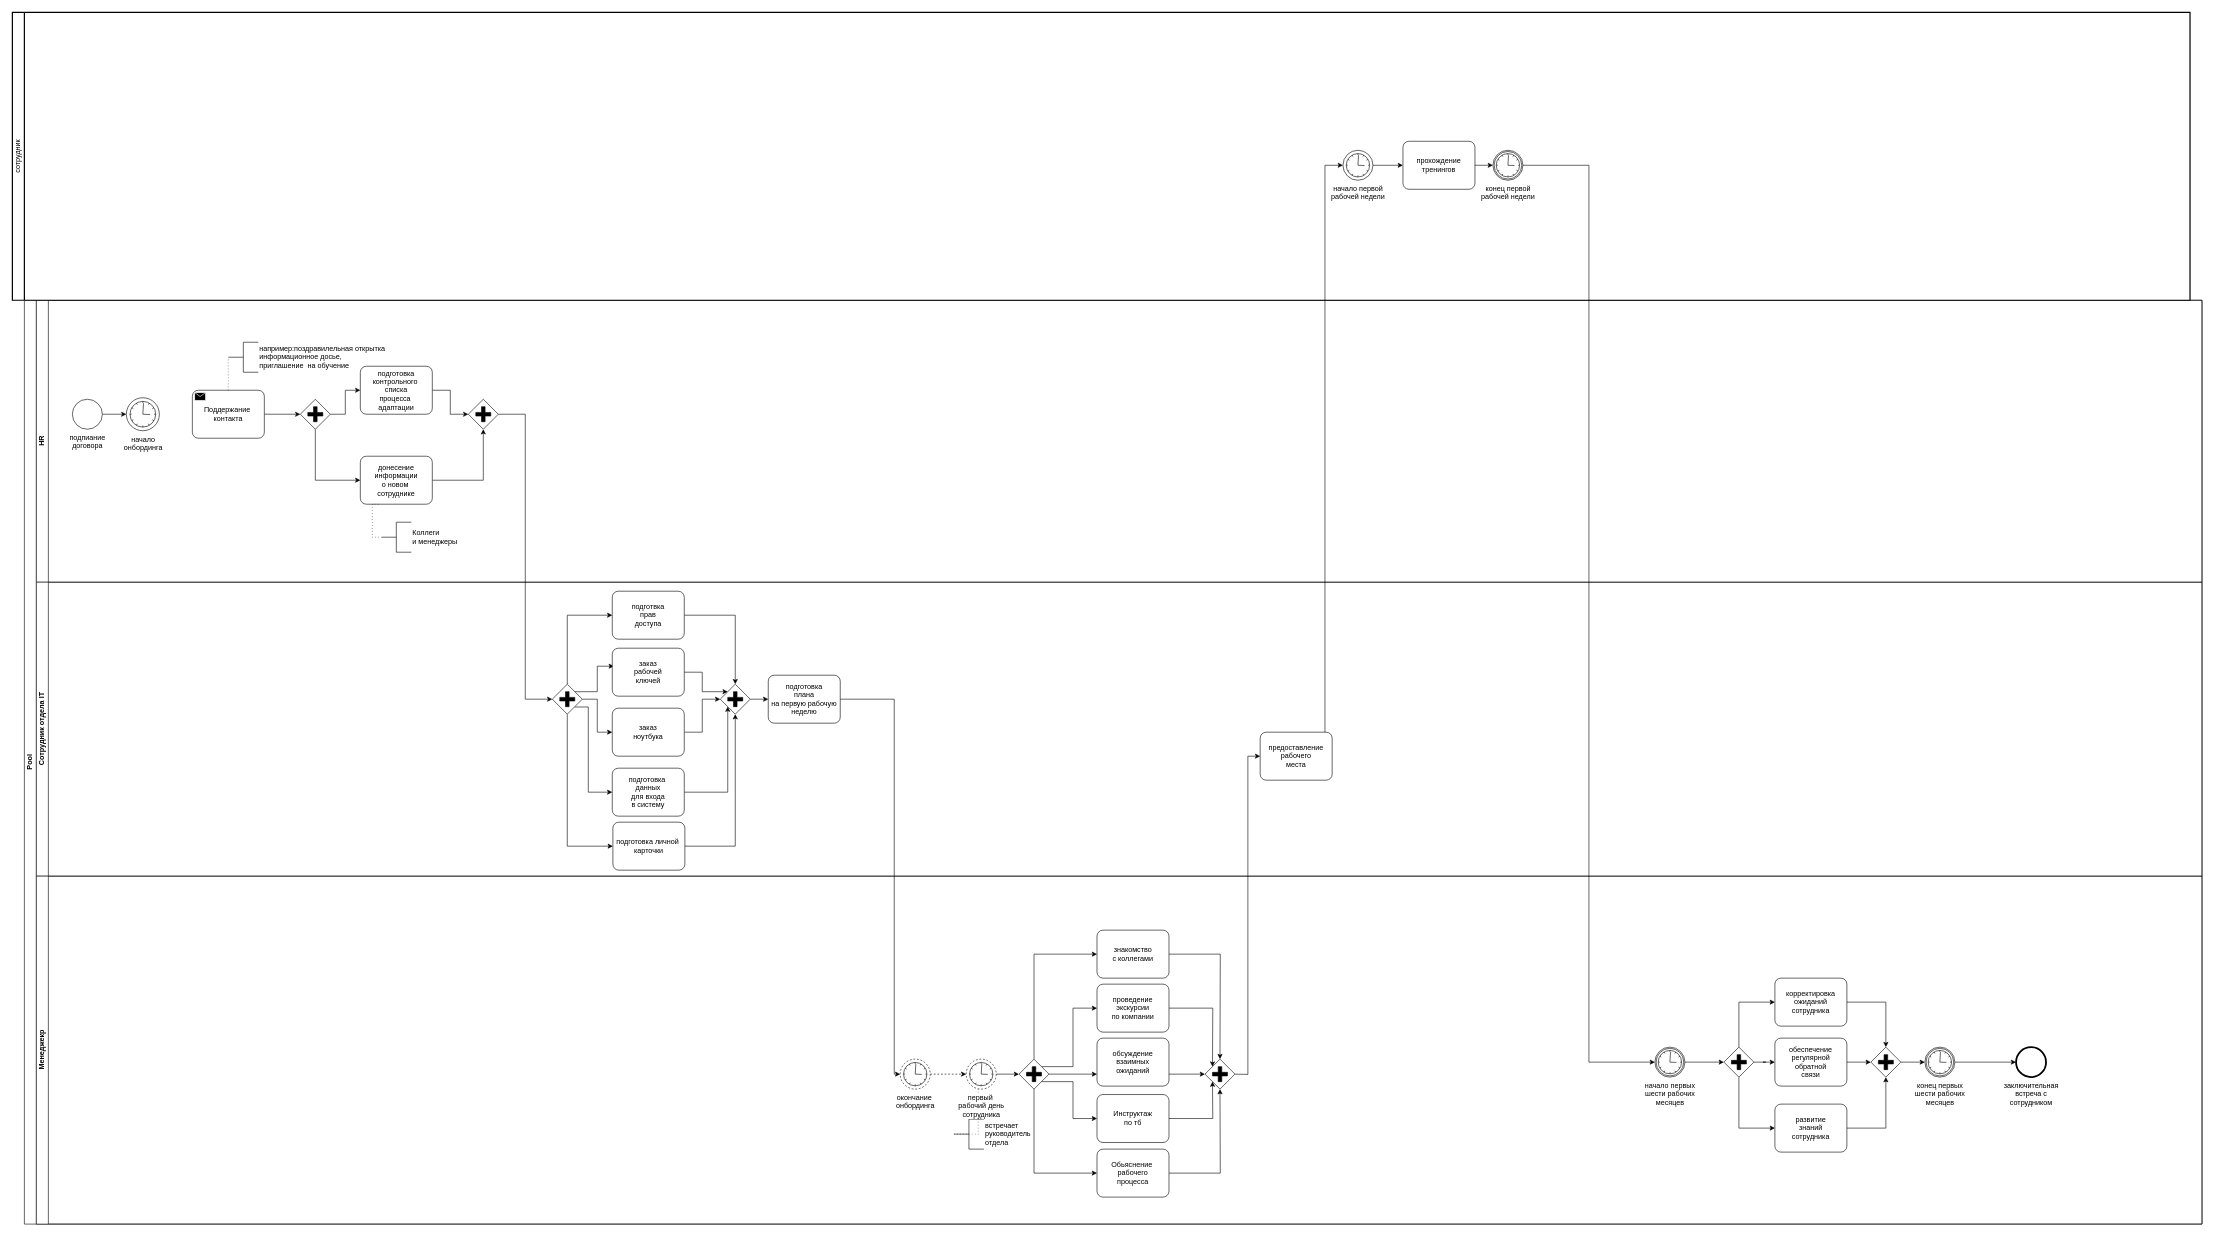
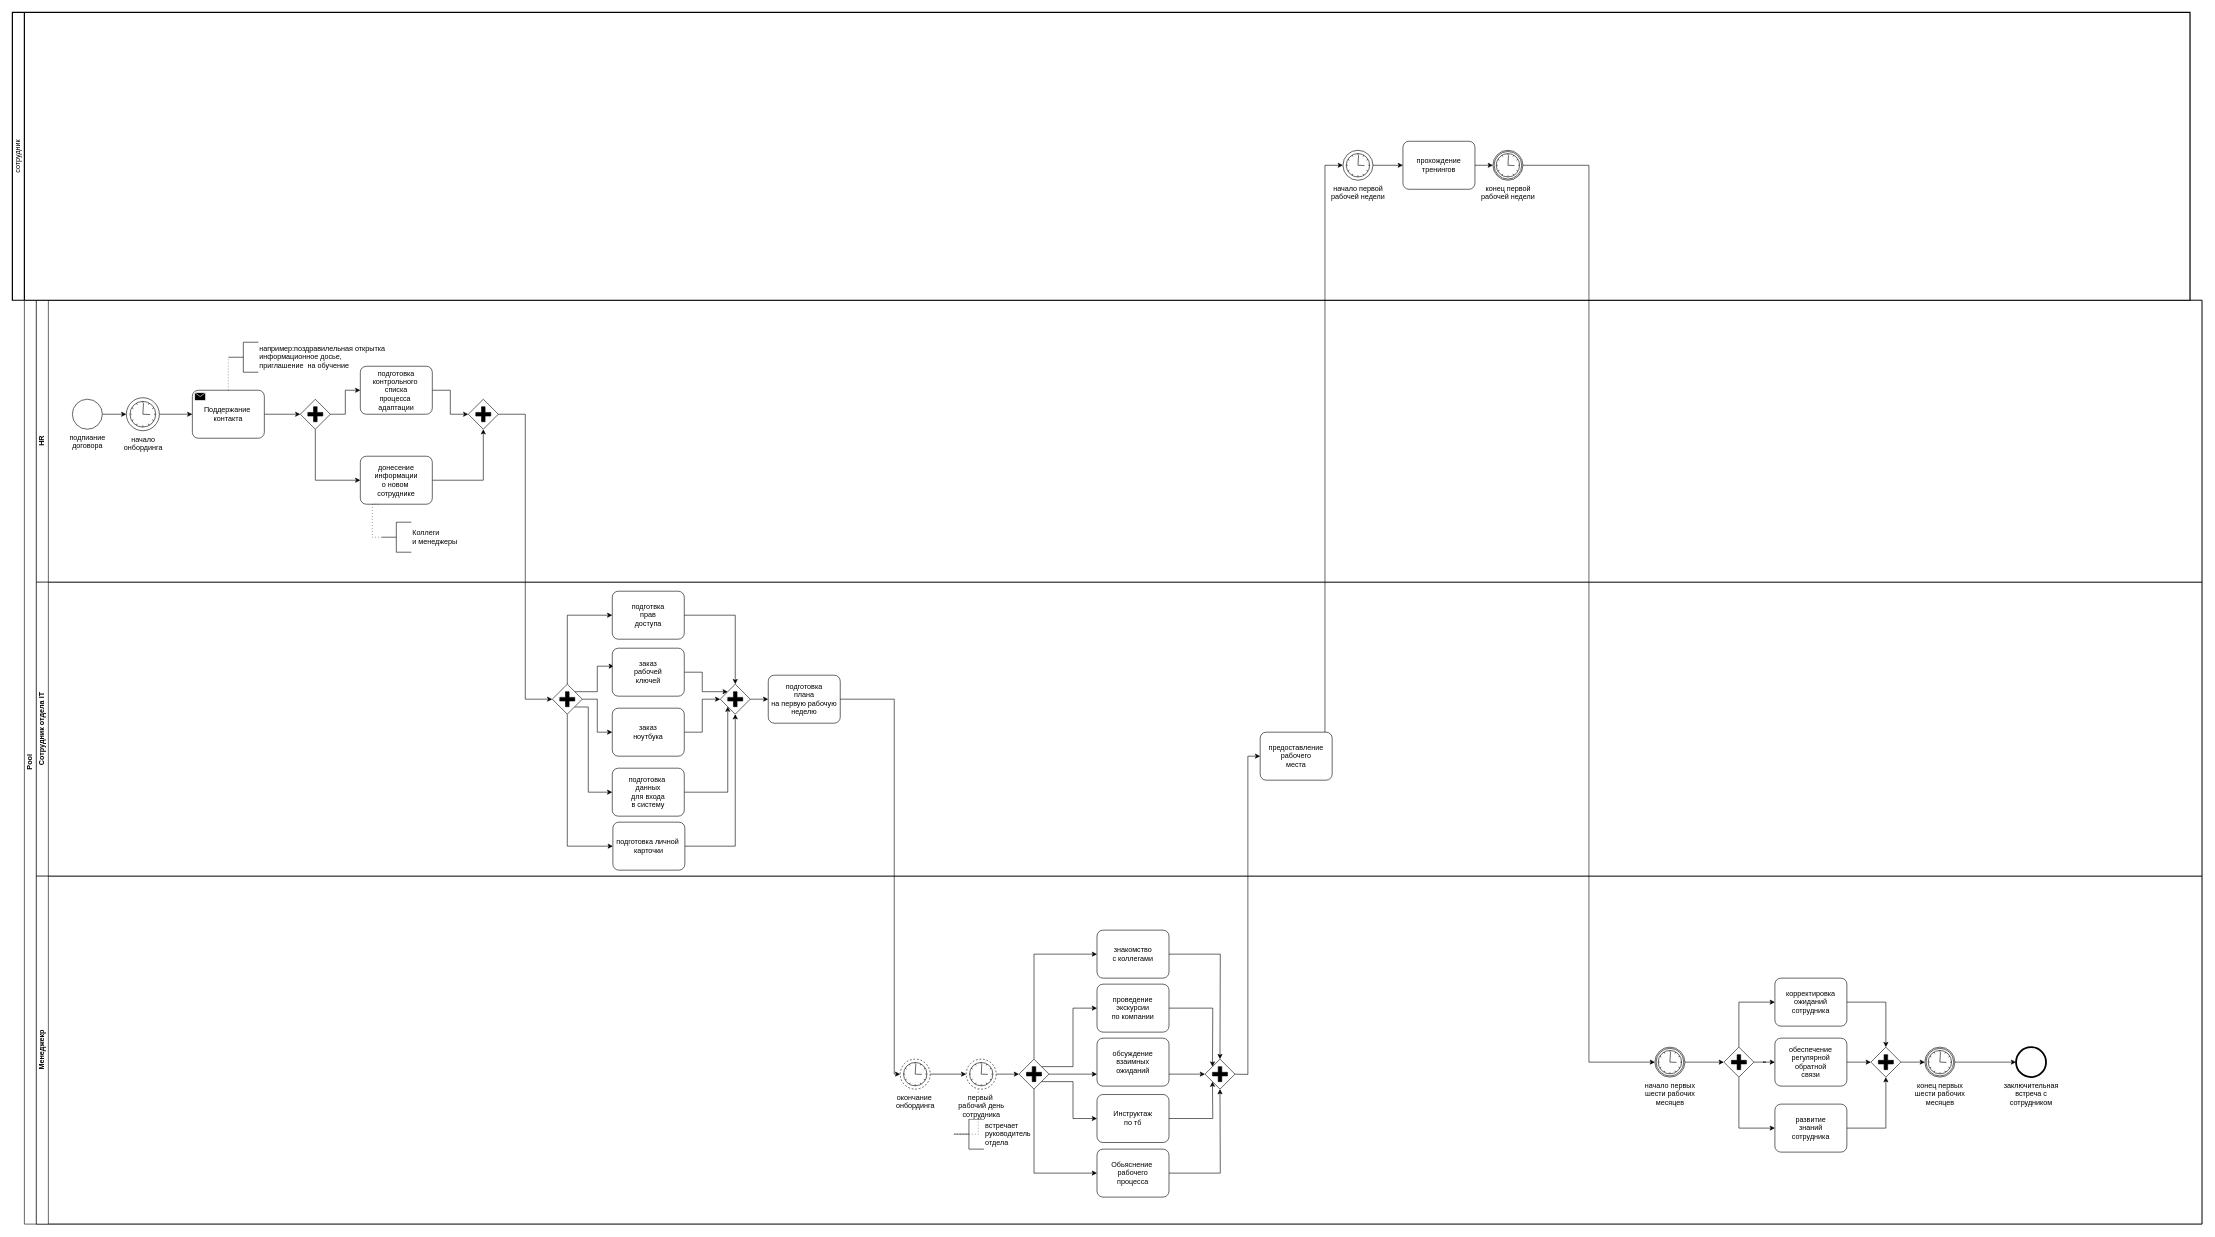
none -> (186, 414)
(946, 1074) -> (946, 1074)
